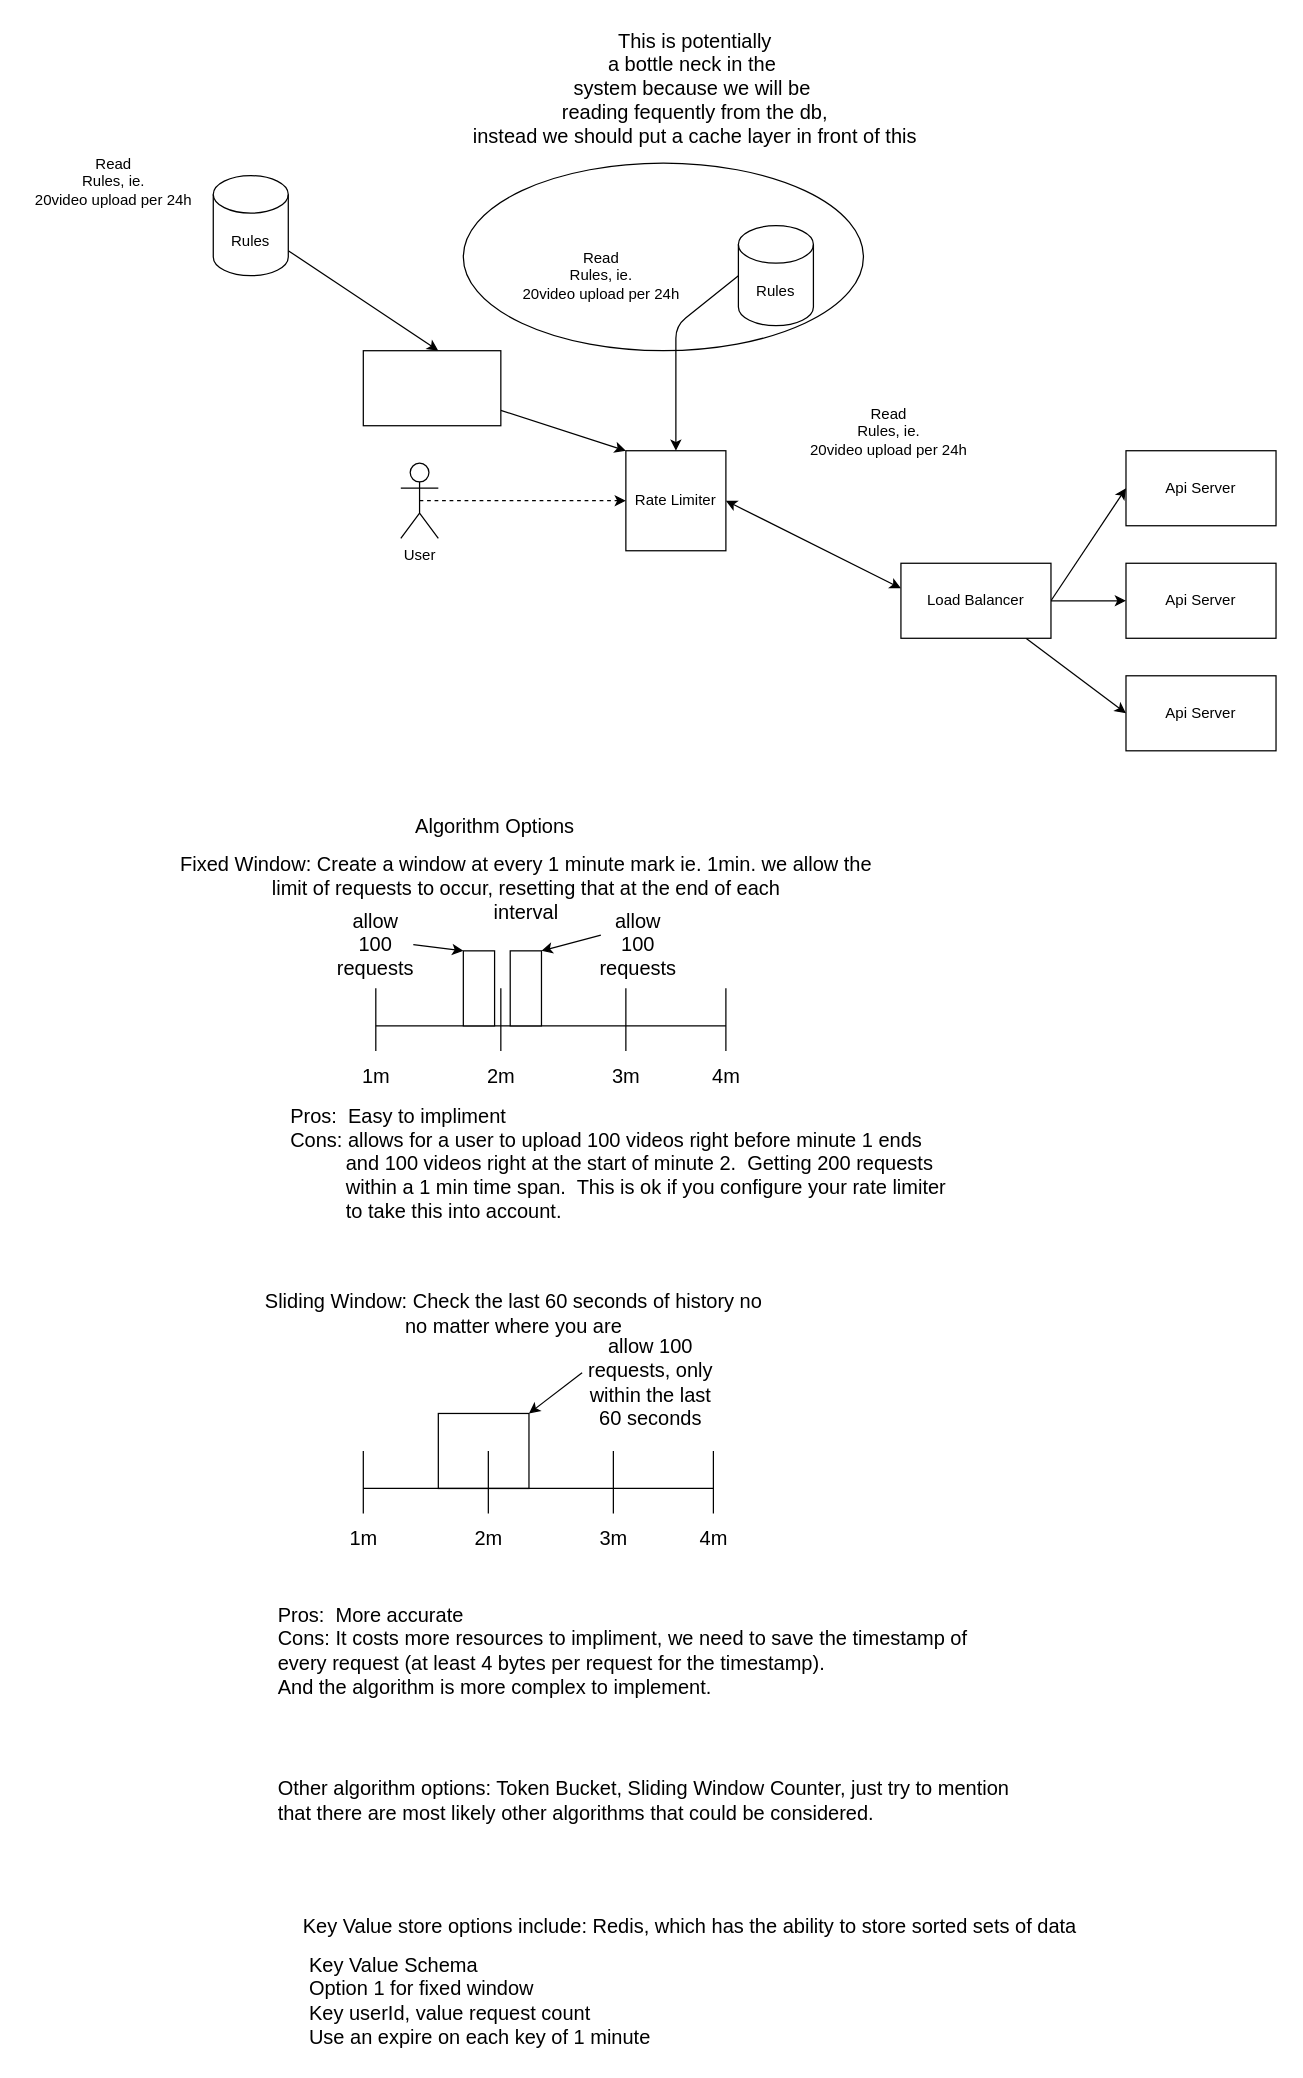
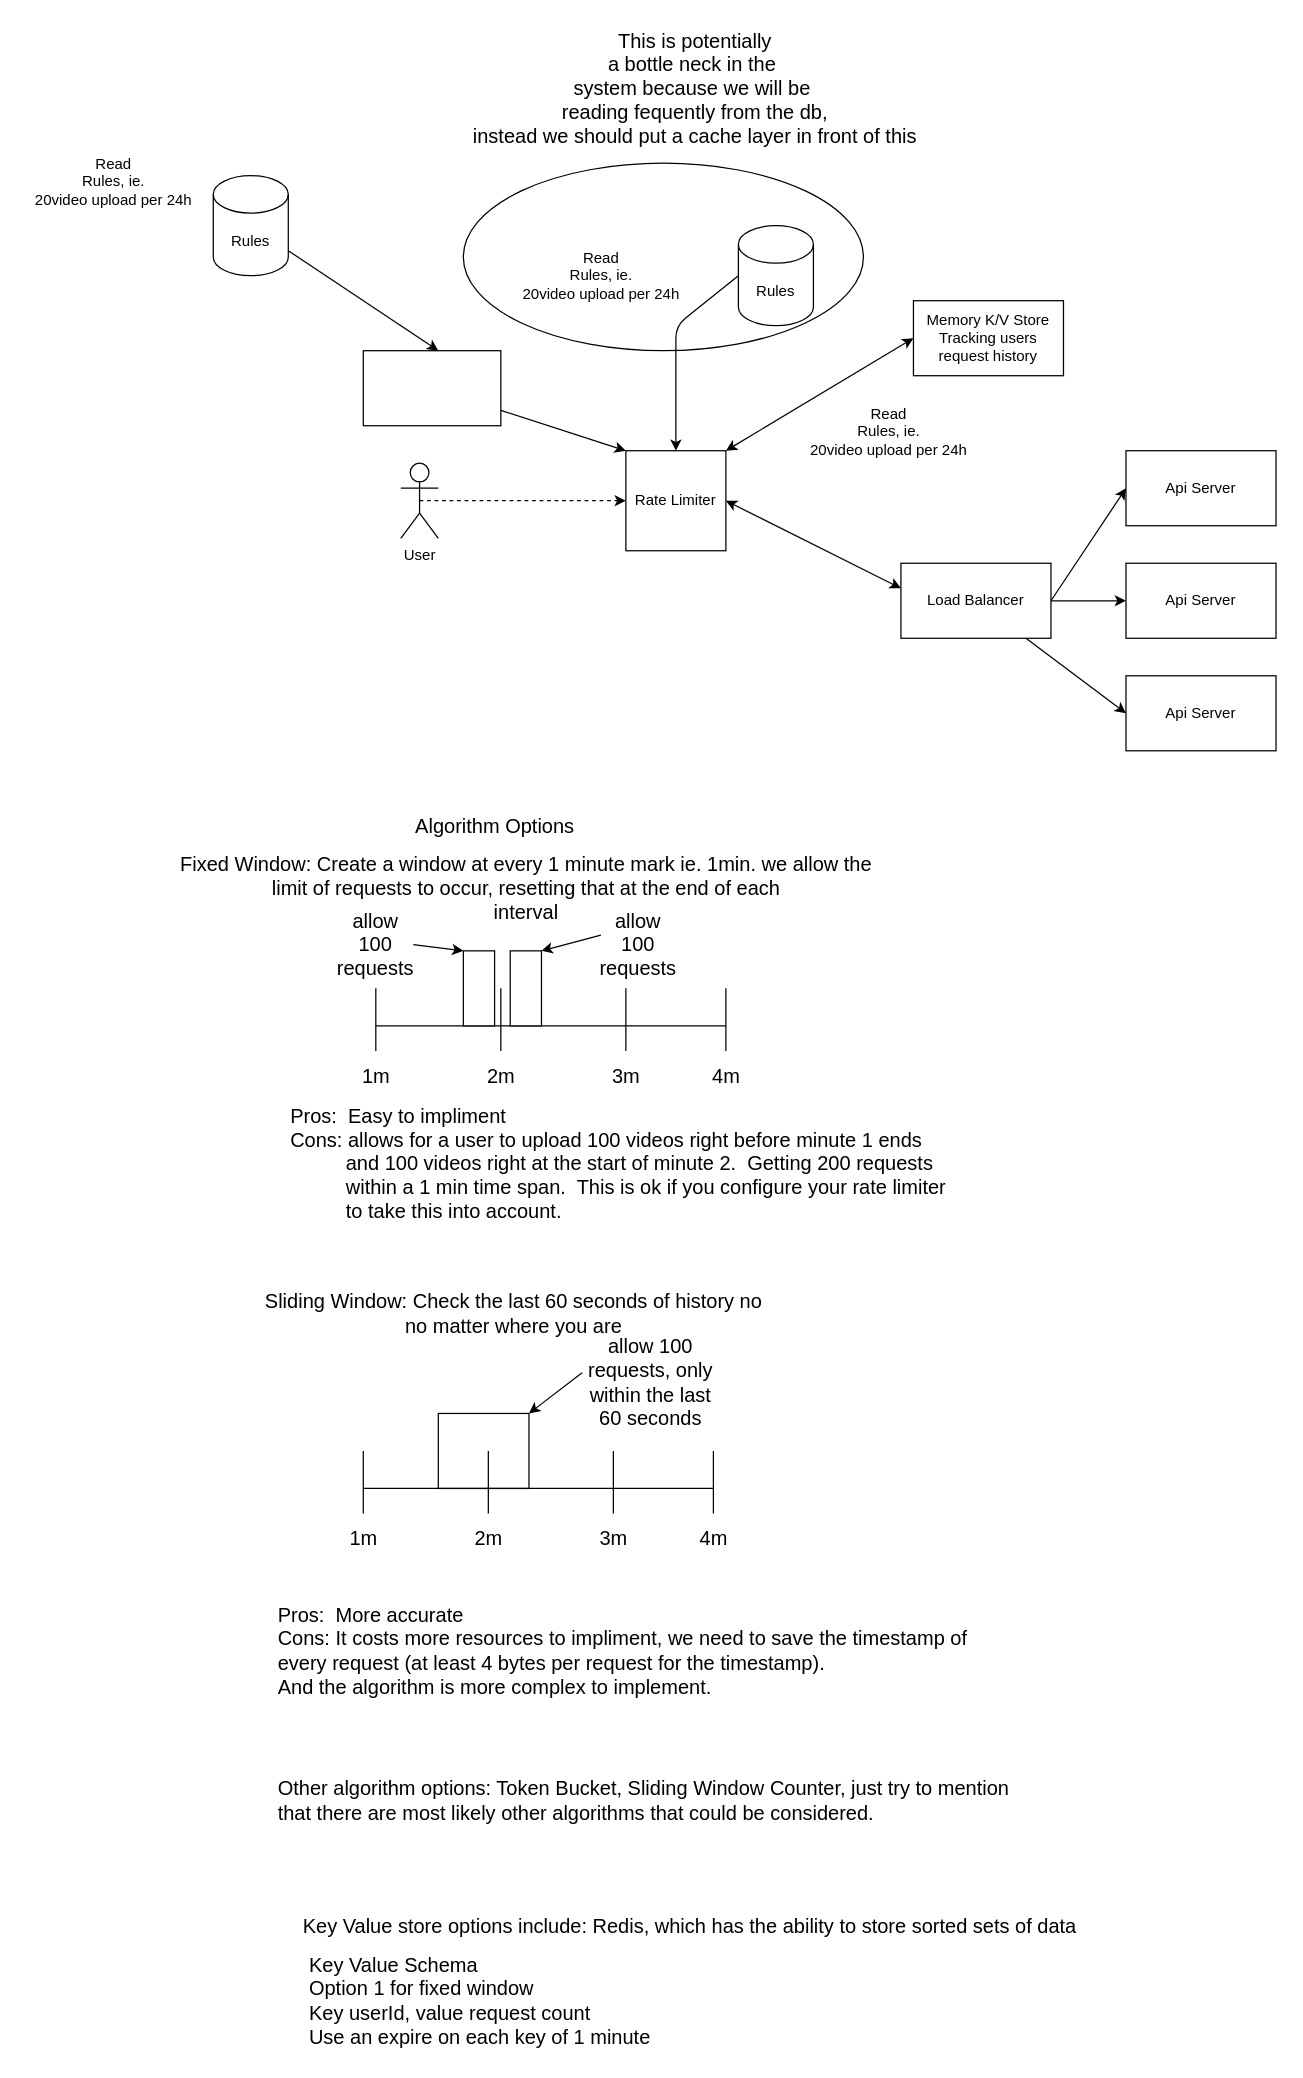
none -> (988, 338)
none -> (819, 394)
